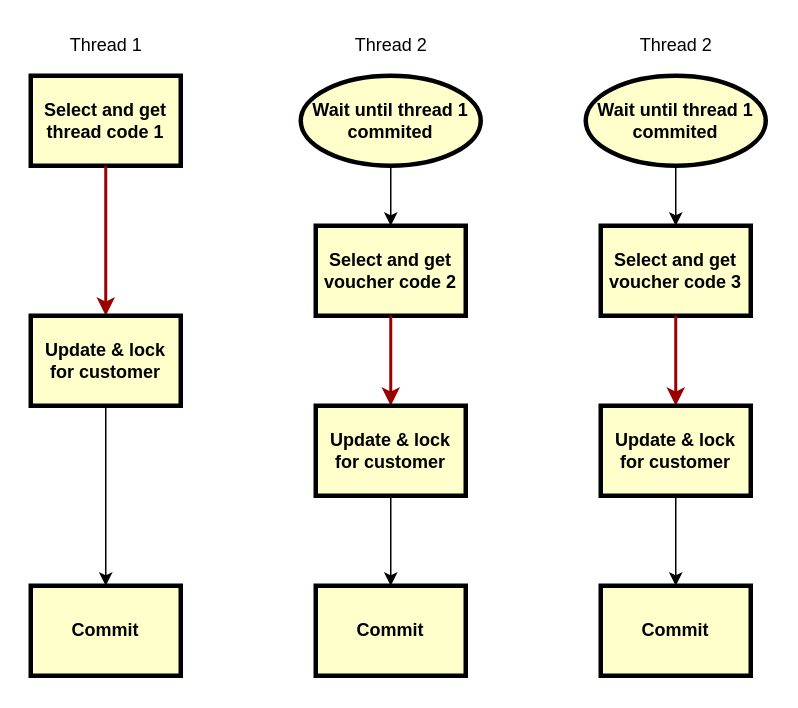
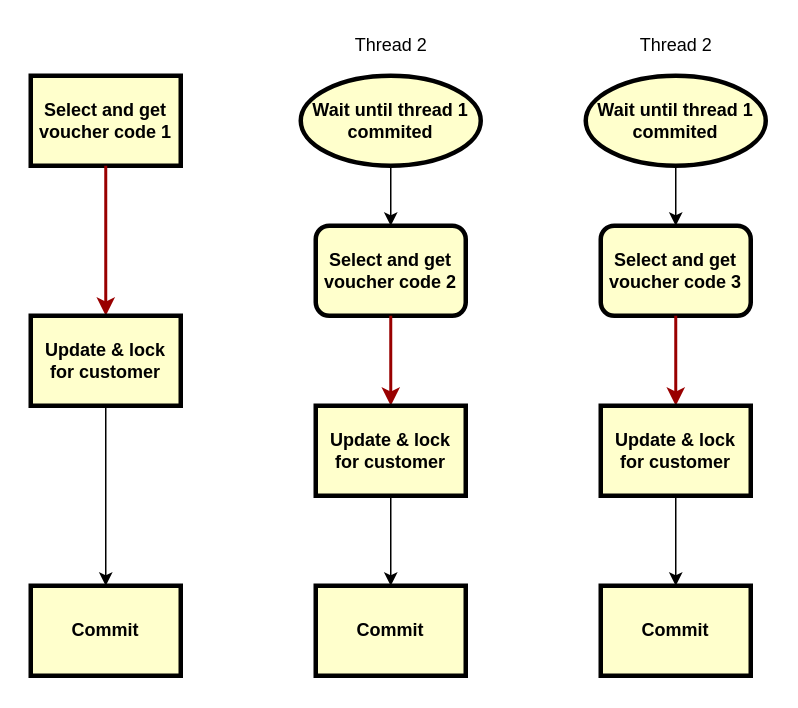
(106, 46) -> none
(106, 121) -> (106, 121)
(391, 271) -> (391, 271)
(676, 271) -> (676, 271)
